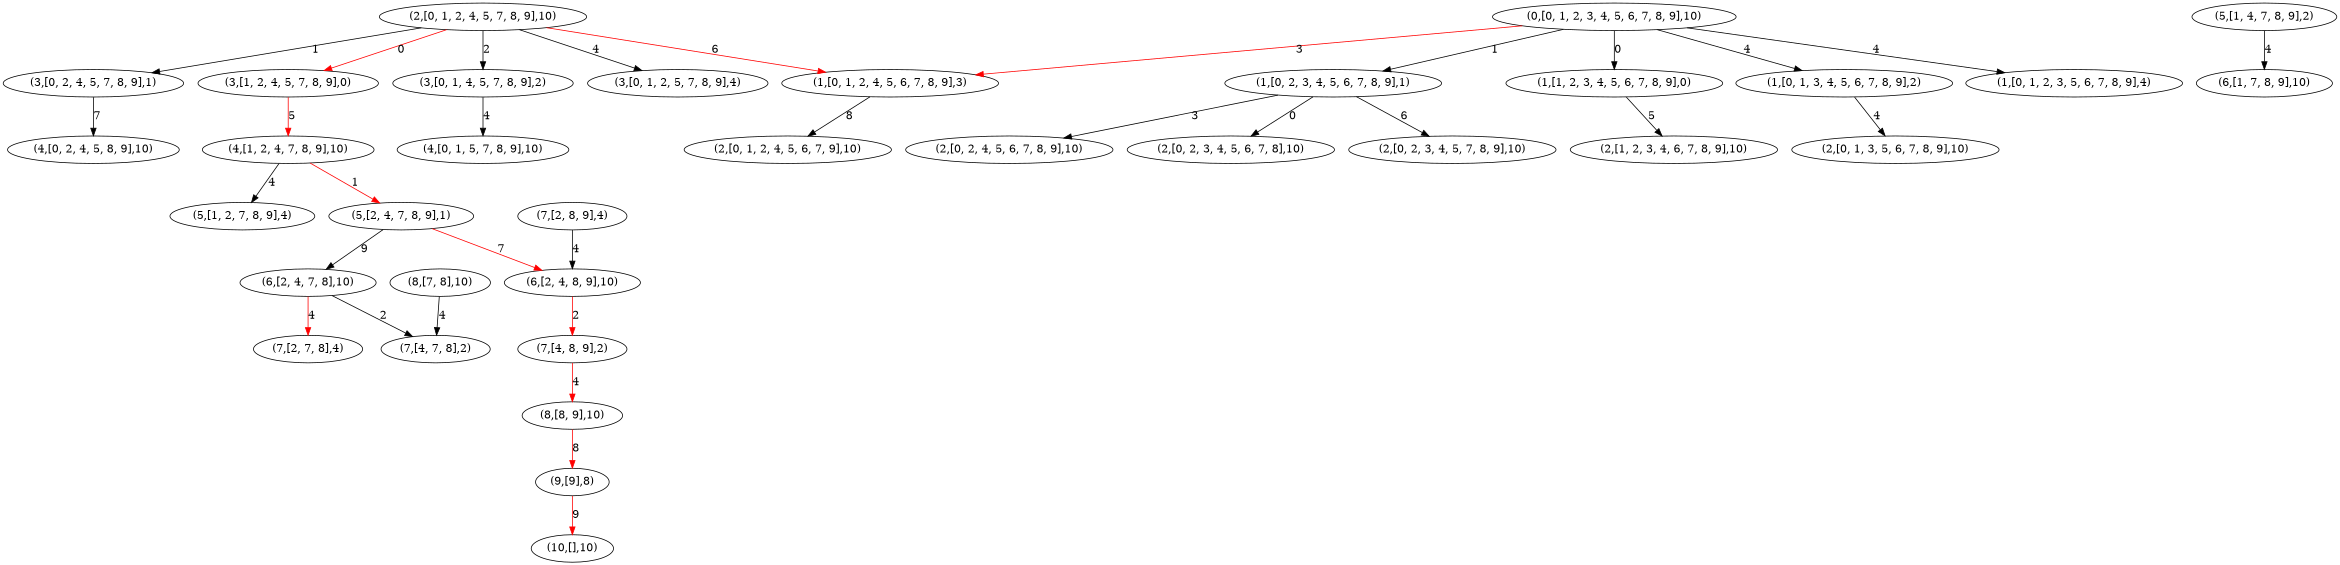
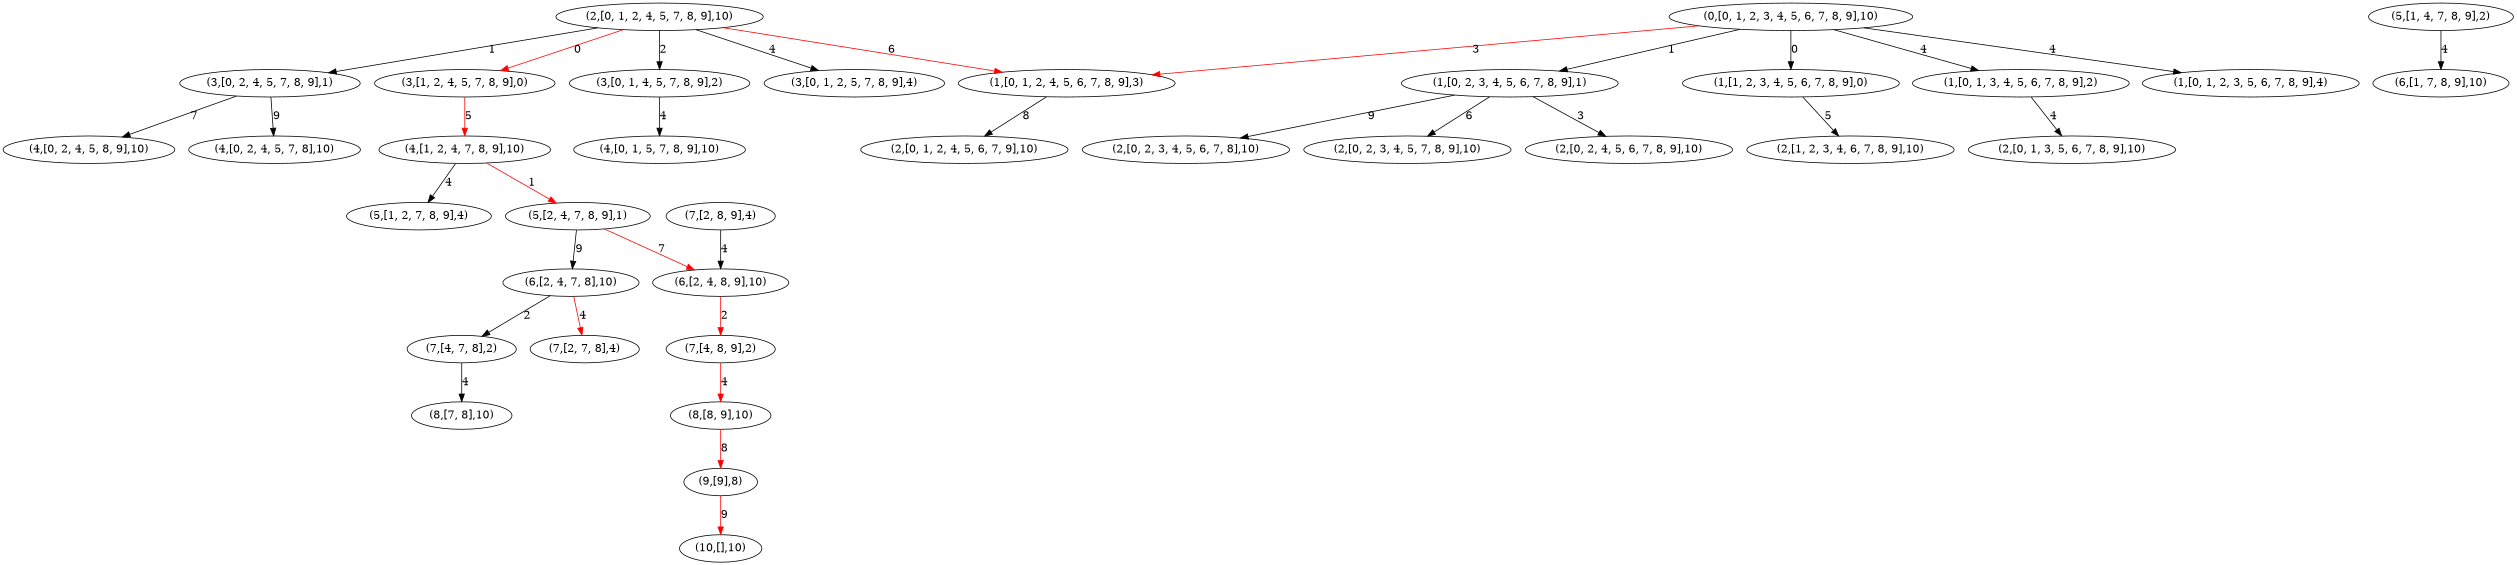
(1293, 116) -> (1371, 116)
none -> (275, 150)
(438, 312) -> (462, 378)
